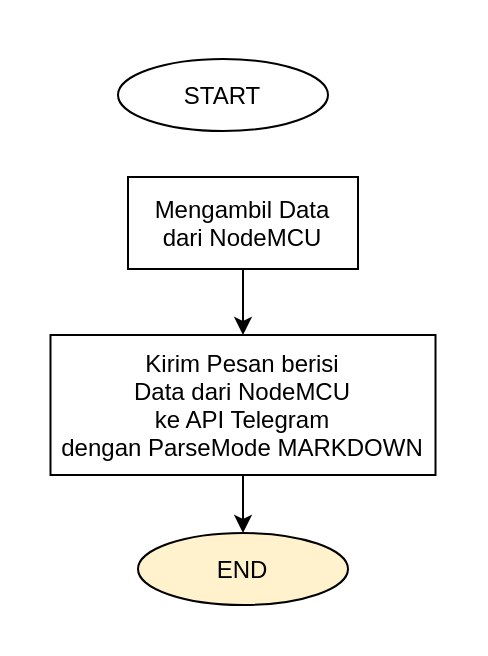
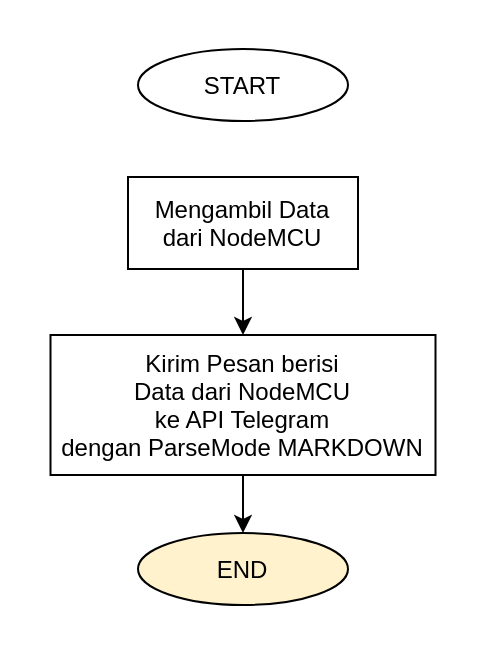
(223, 95) -> (243, 85)
